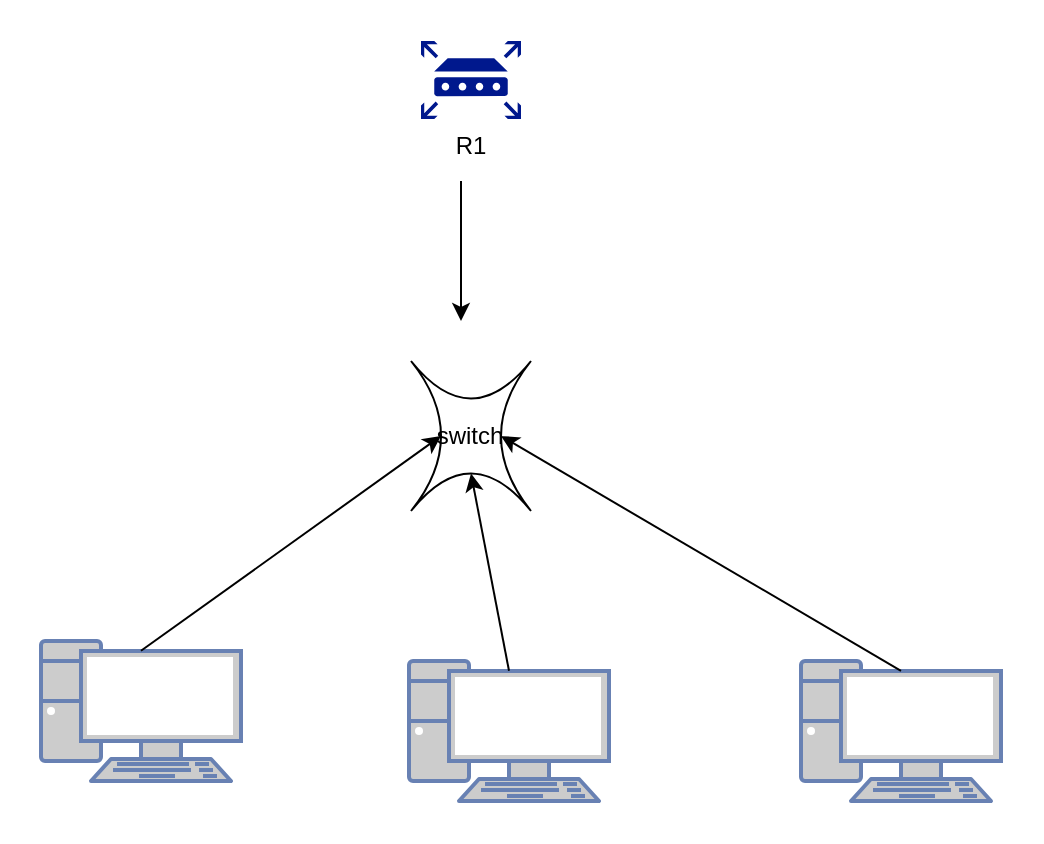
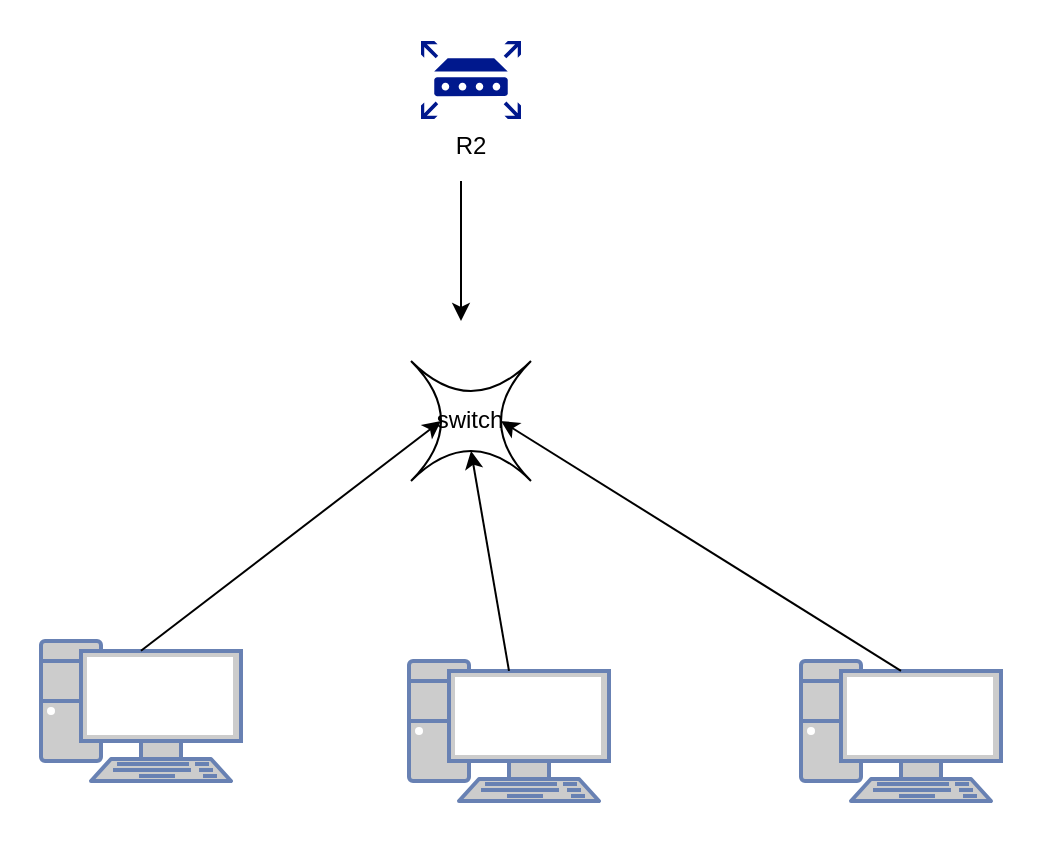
(472, 147) -> (472, 147)
(471, 436) -> (471, 421)
